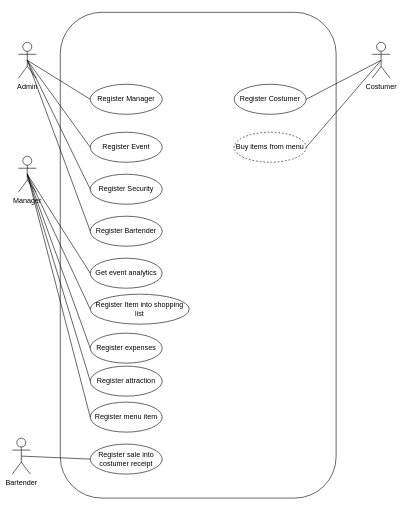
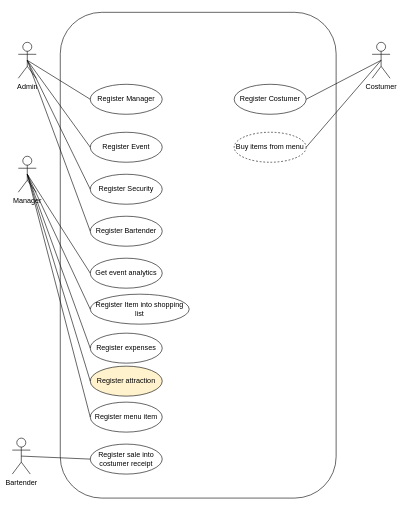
(126, 381) -> (126, 381)
